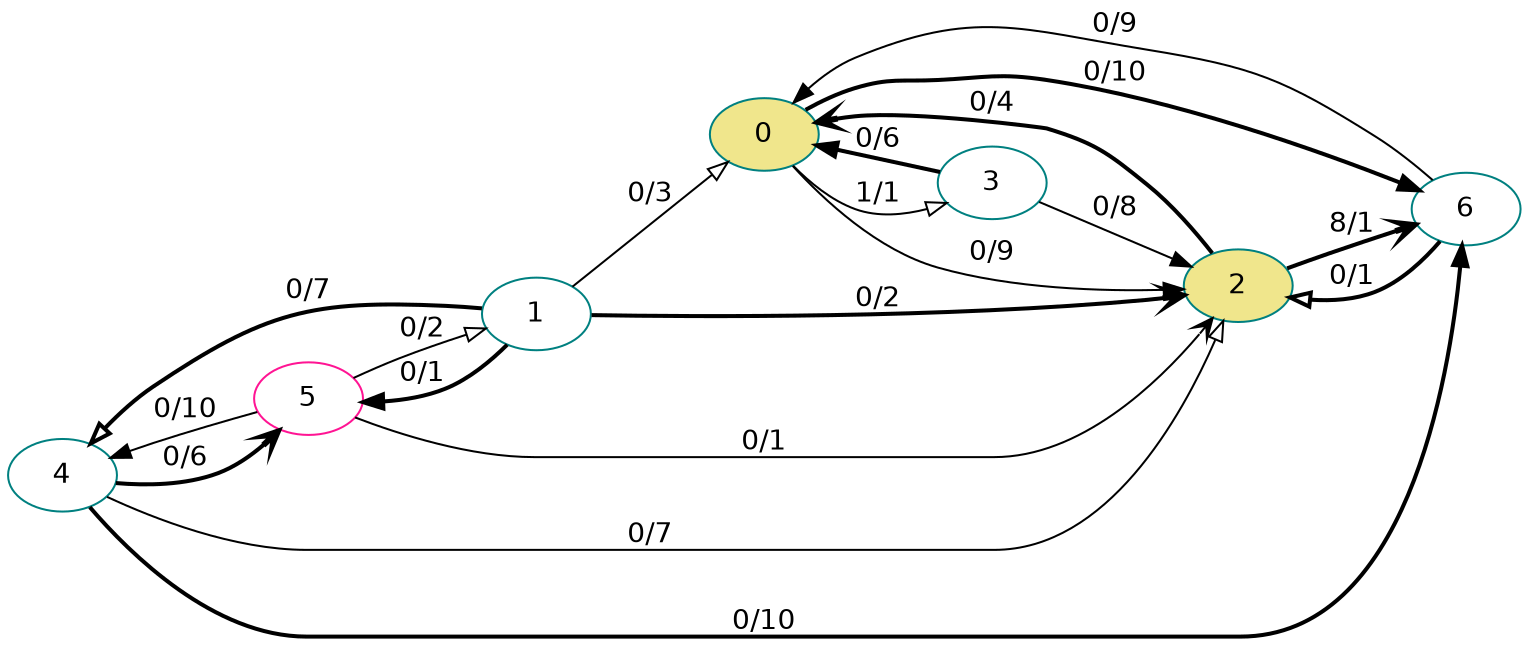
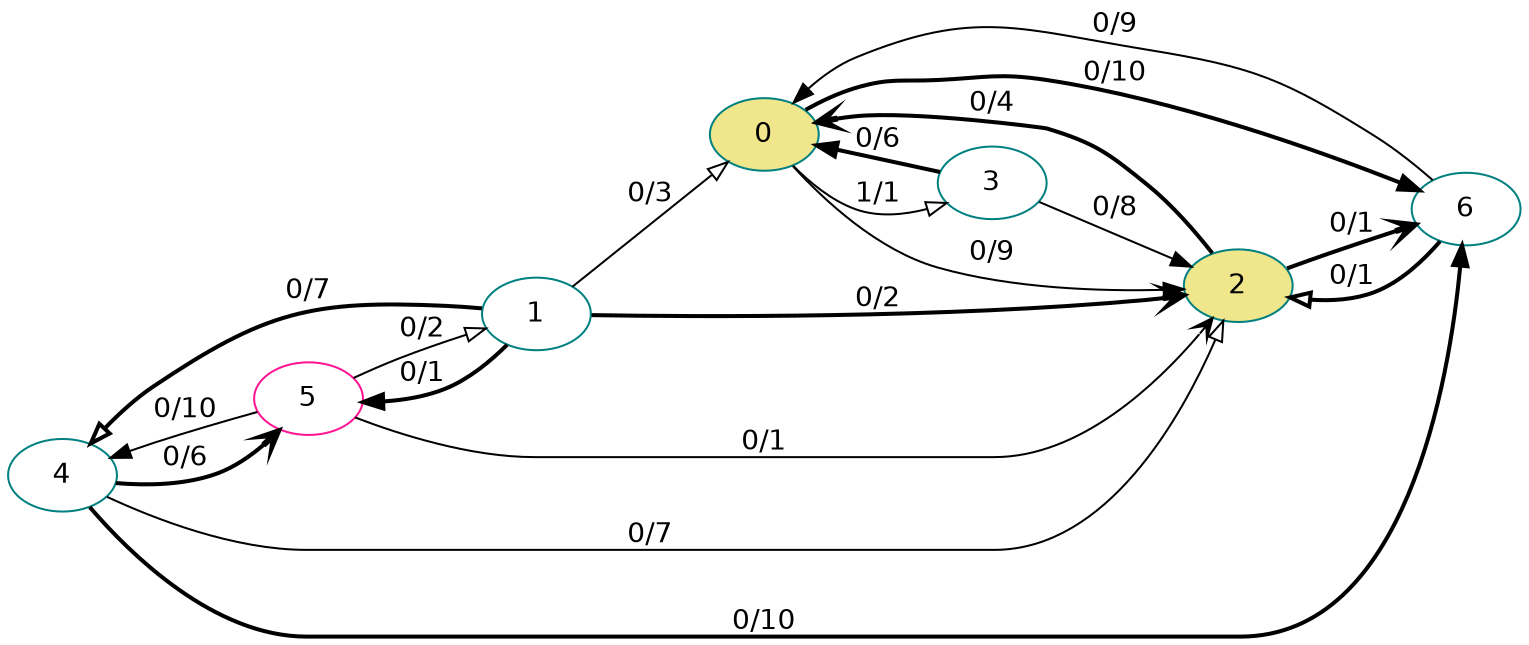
(1352, 224) -> (1352, 224)
